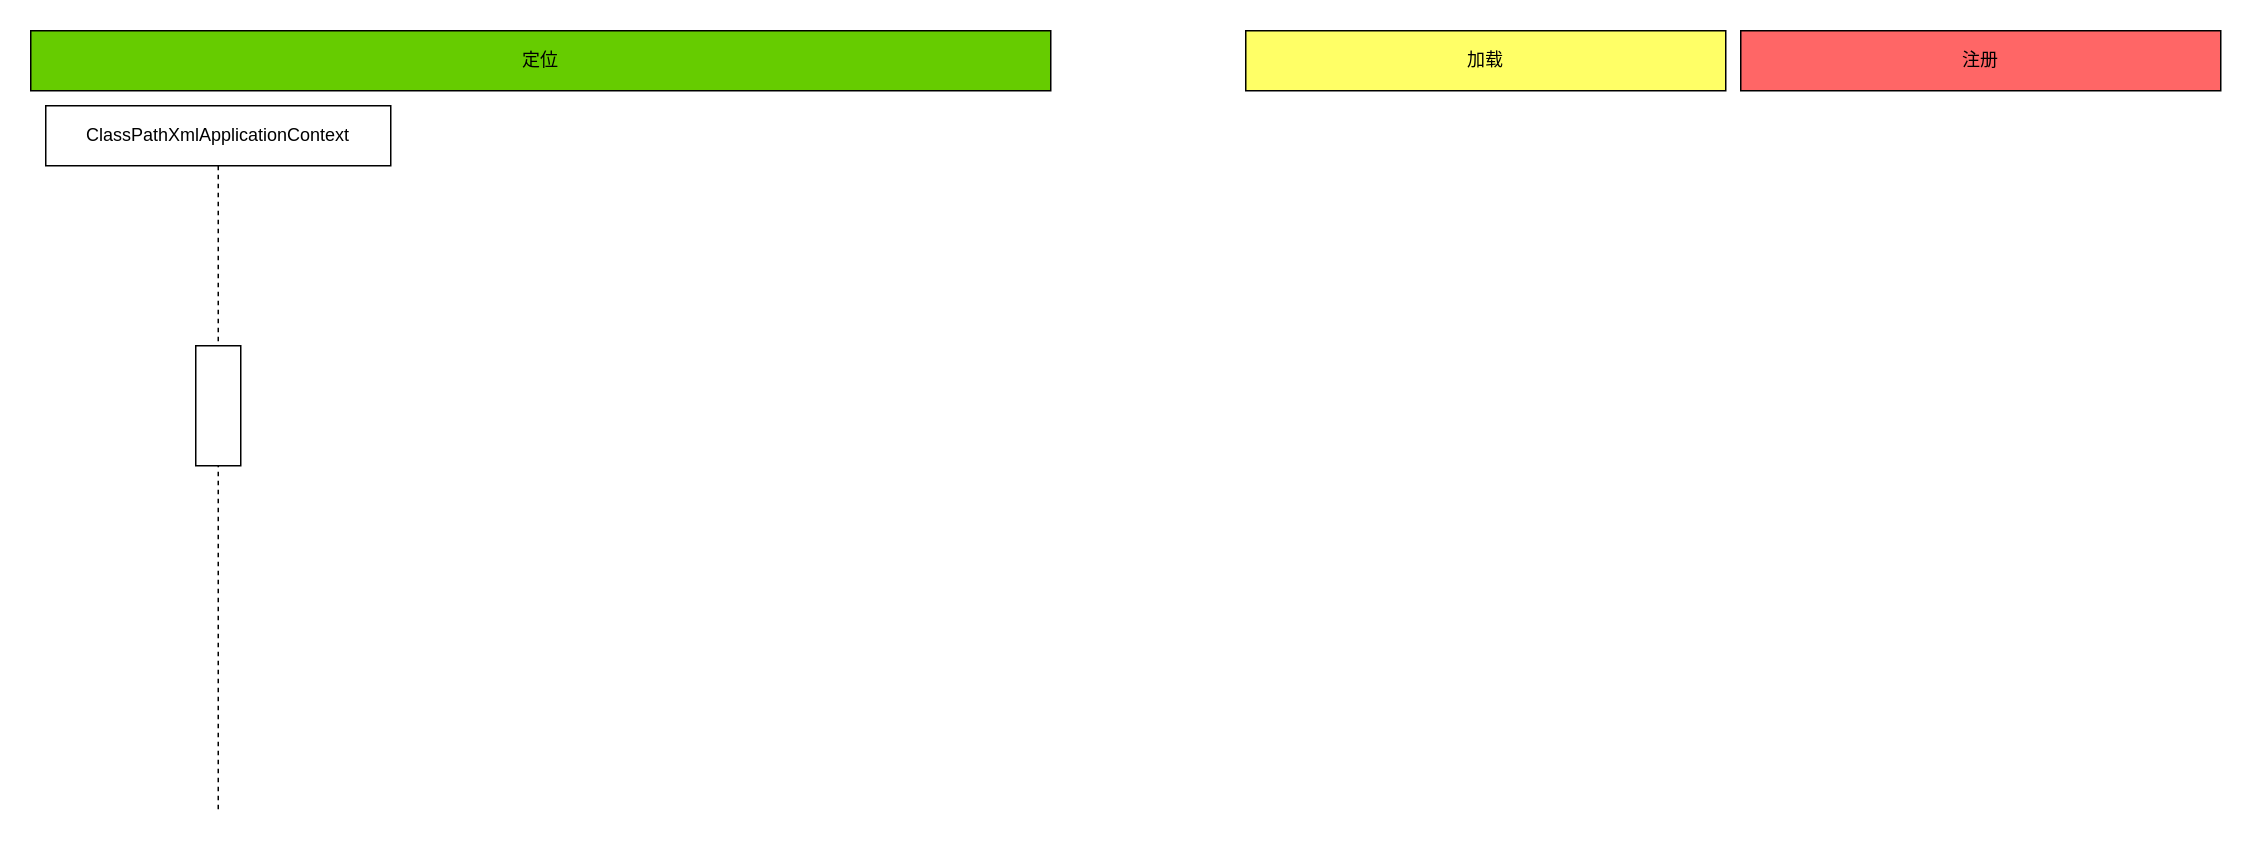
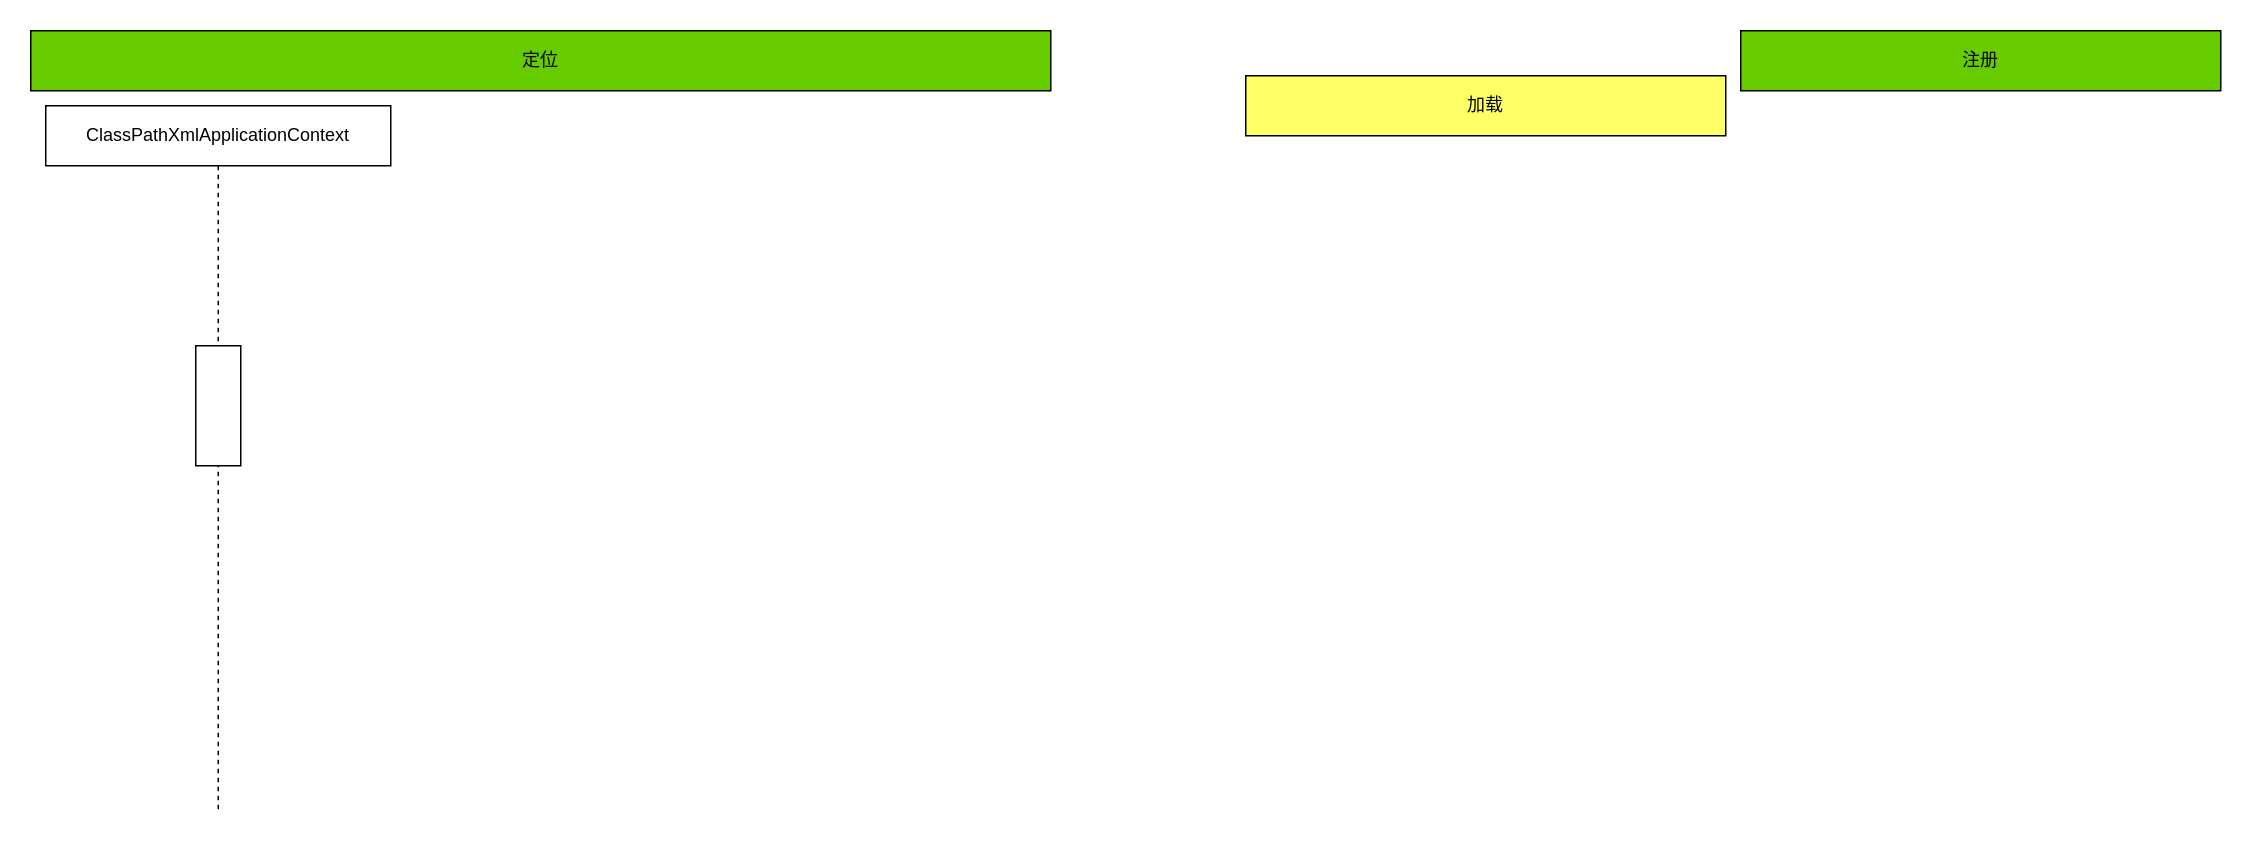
(1486, 61) -> (1486, 106)
(1981, 61) -> (1981, 61)
